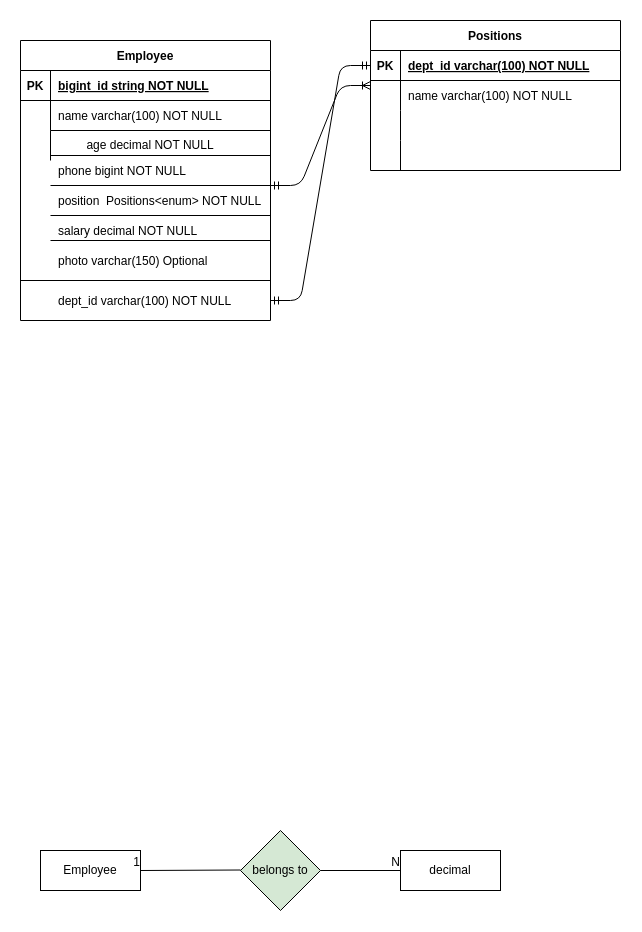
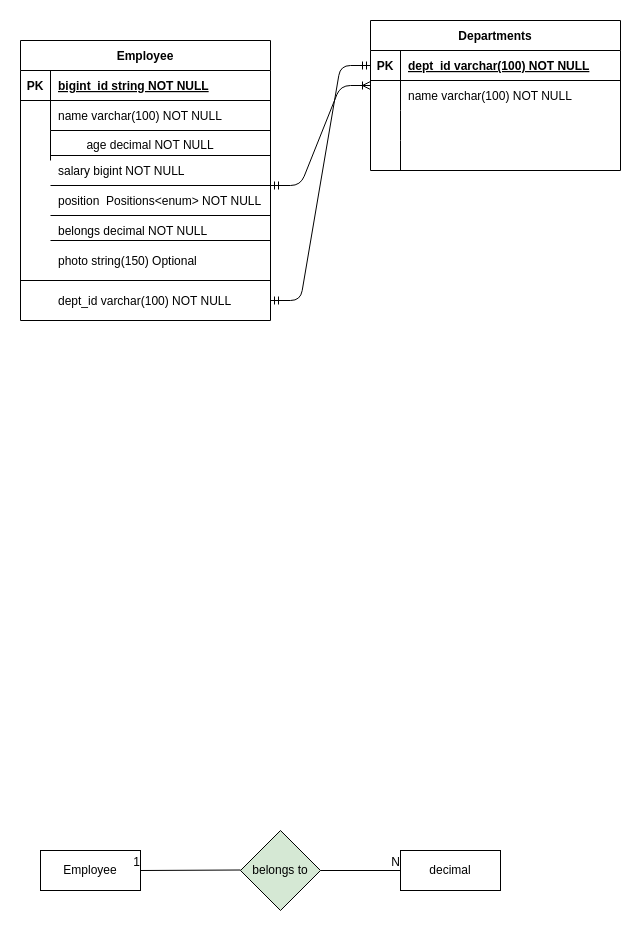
(495, 36) -> (495, 36)
(121, 171) -> (123, 171)
(126, 231) -> (129, 231)
(142, 261) -> (138, 261)
